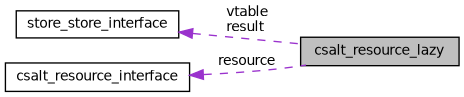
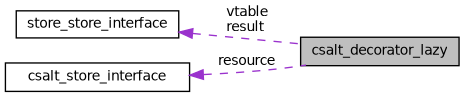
(380, 51) -> (380, 51)
(98, 77) -> (98, 77)
